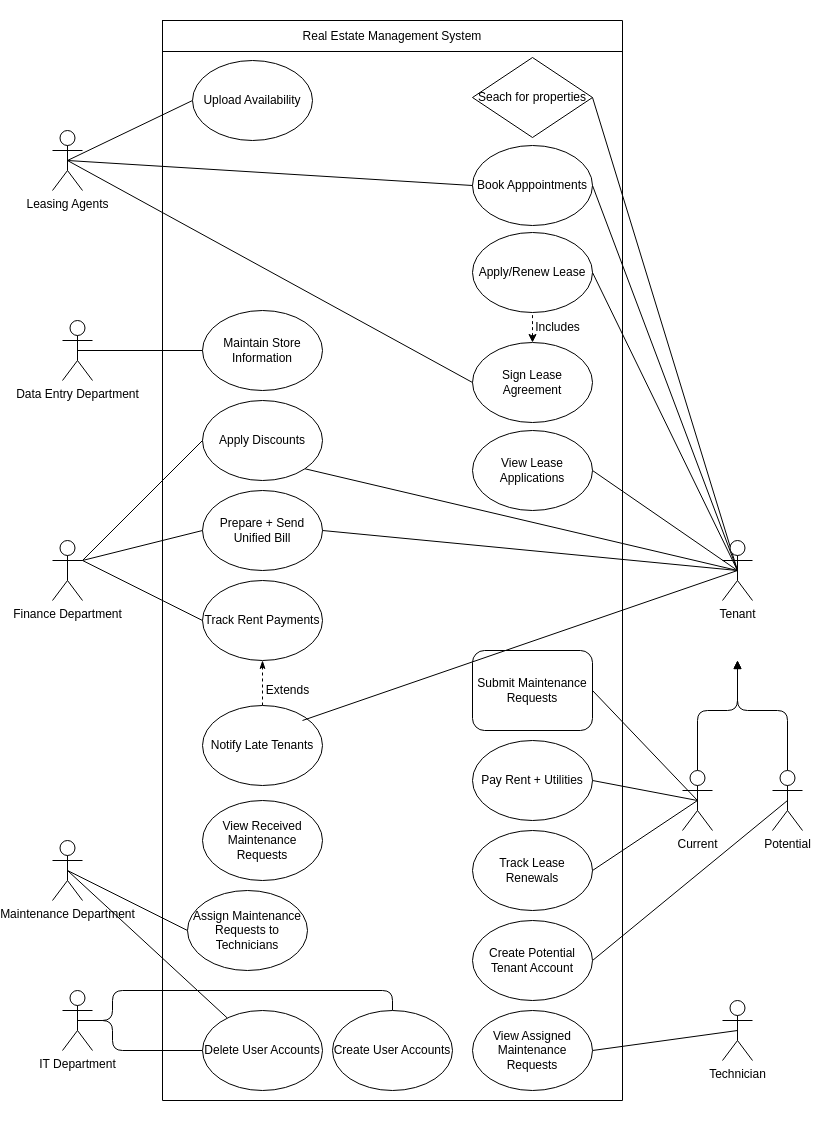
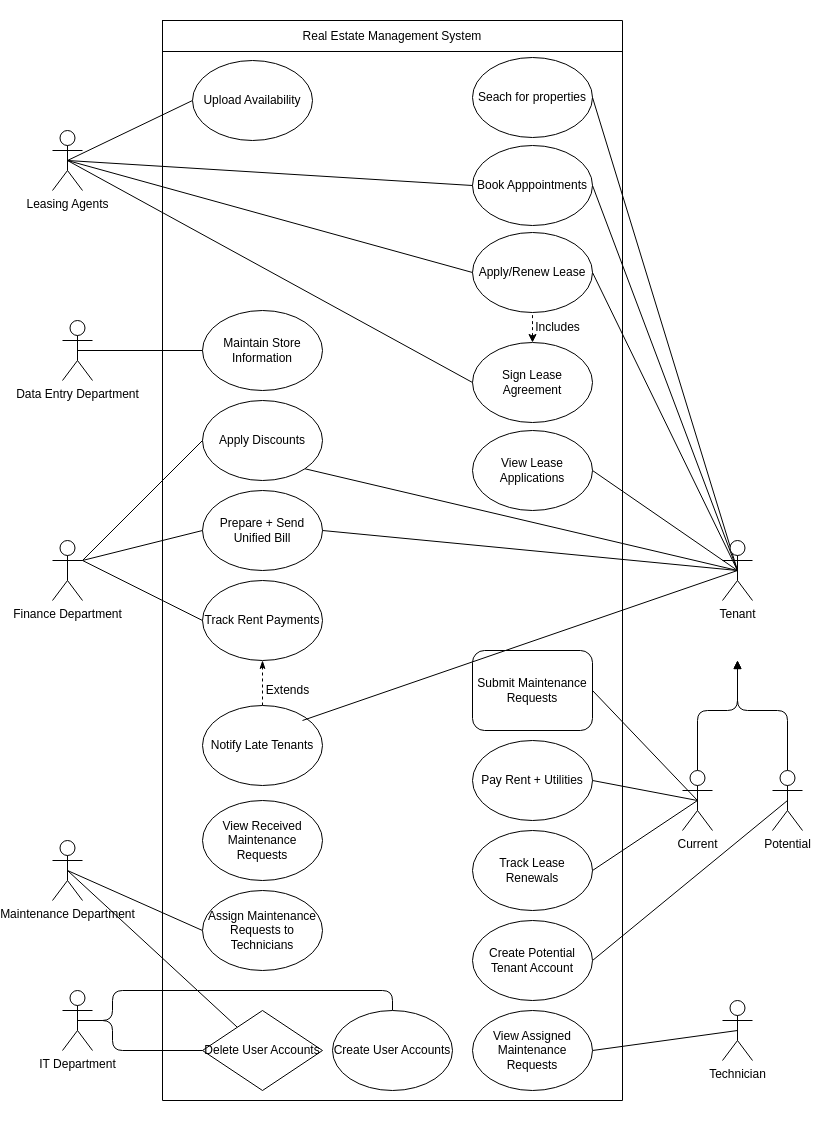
(533, 98) -> (533, 98)
none -> (274, 218)
(248, 931) -> (263, 931)
(263, 1051) -> (263, 1051)
